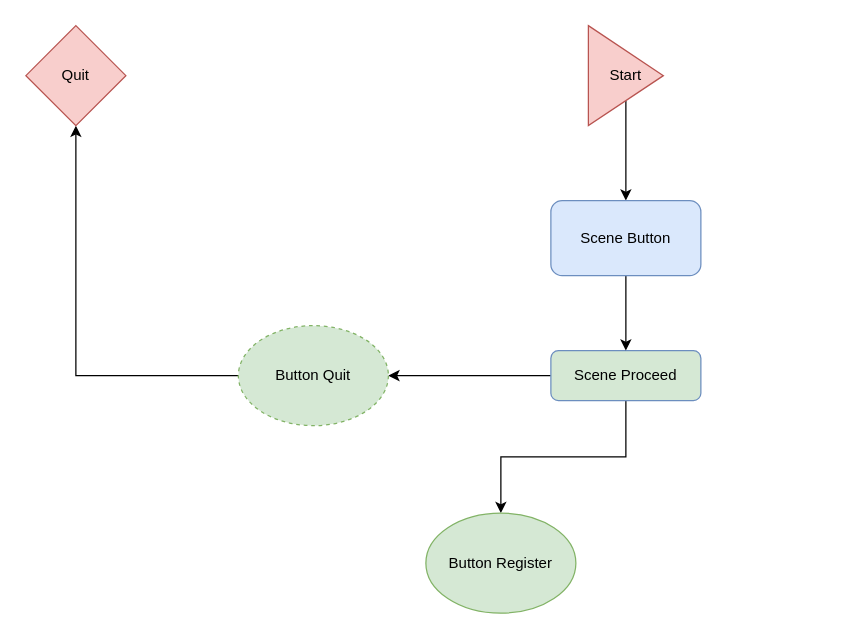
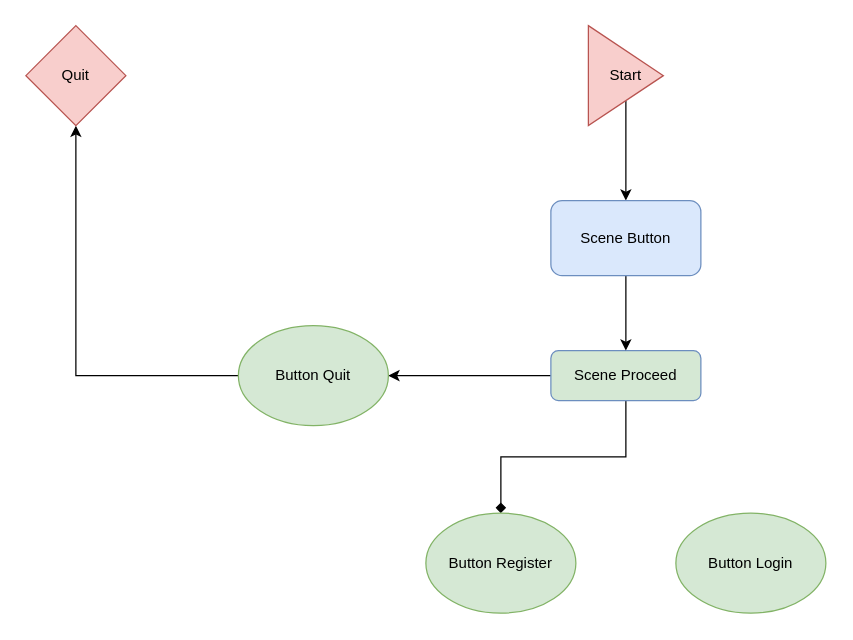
(313, 376) -> (313, 376)
(501, 503) -> (501, 502)
none -> (751, 563)
